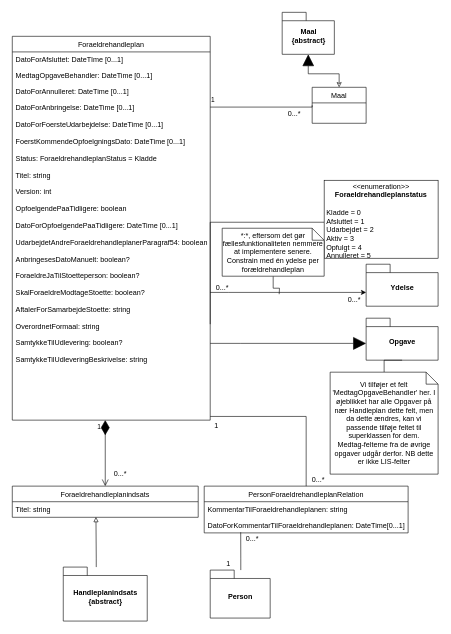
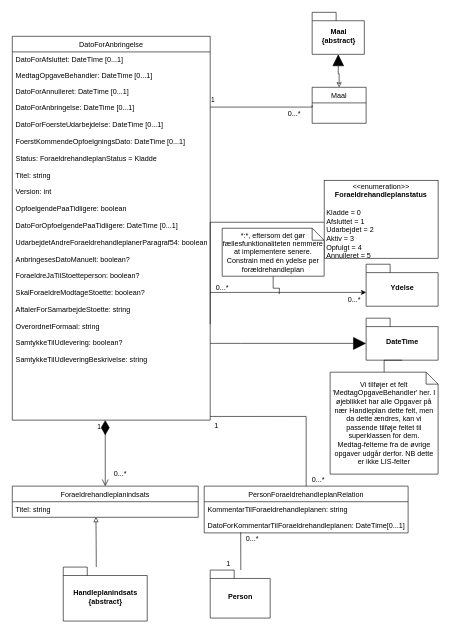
(308, 33) -> (338, 33)
(111, 44) -> (111, 44)
(403, 342) -> (403, 342)
